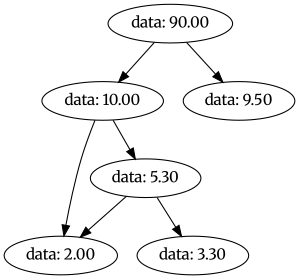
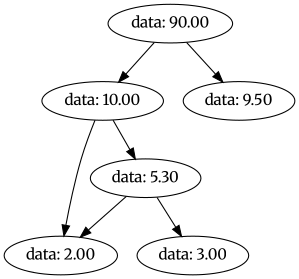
(193, 256) -> (193, 256)
